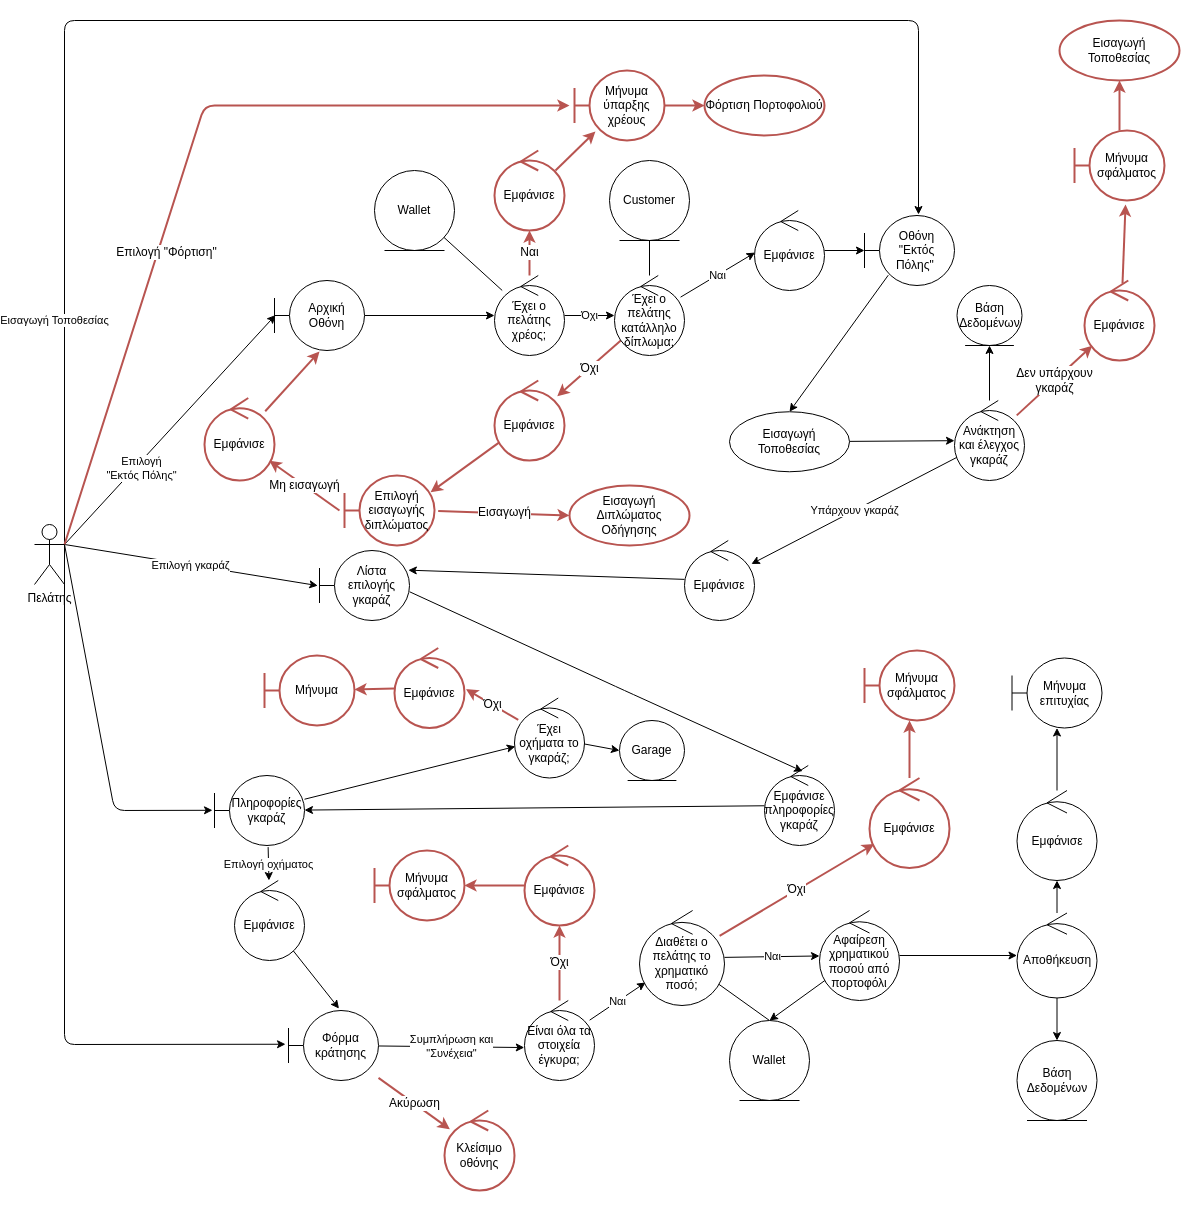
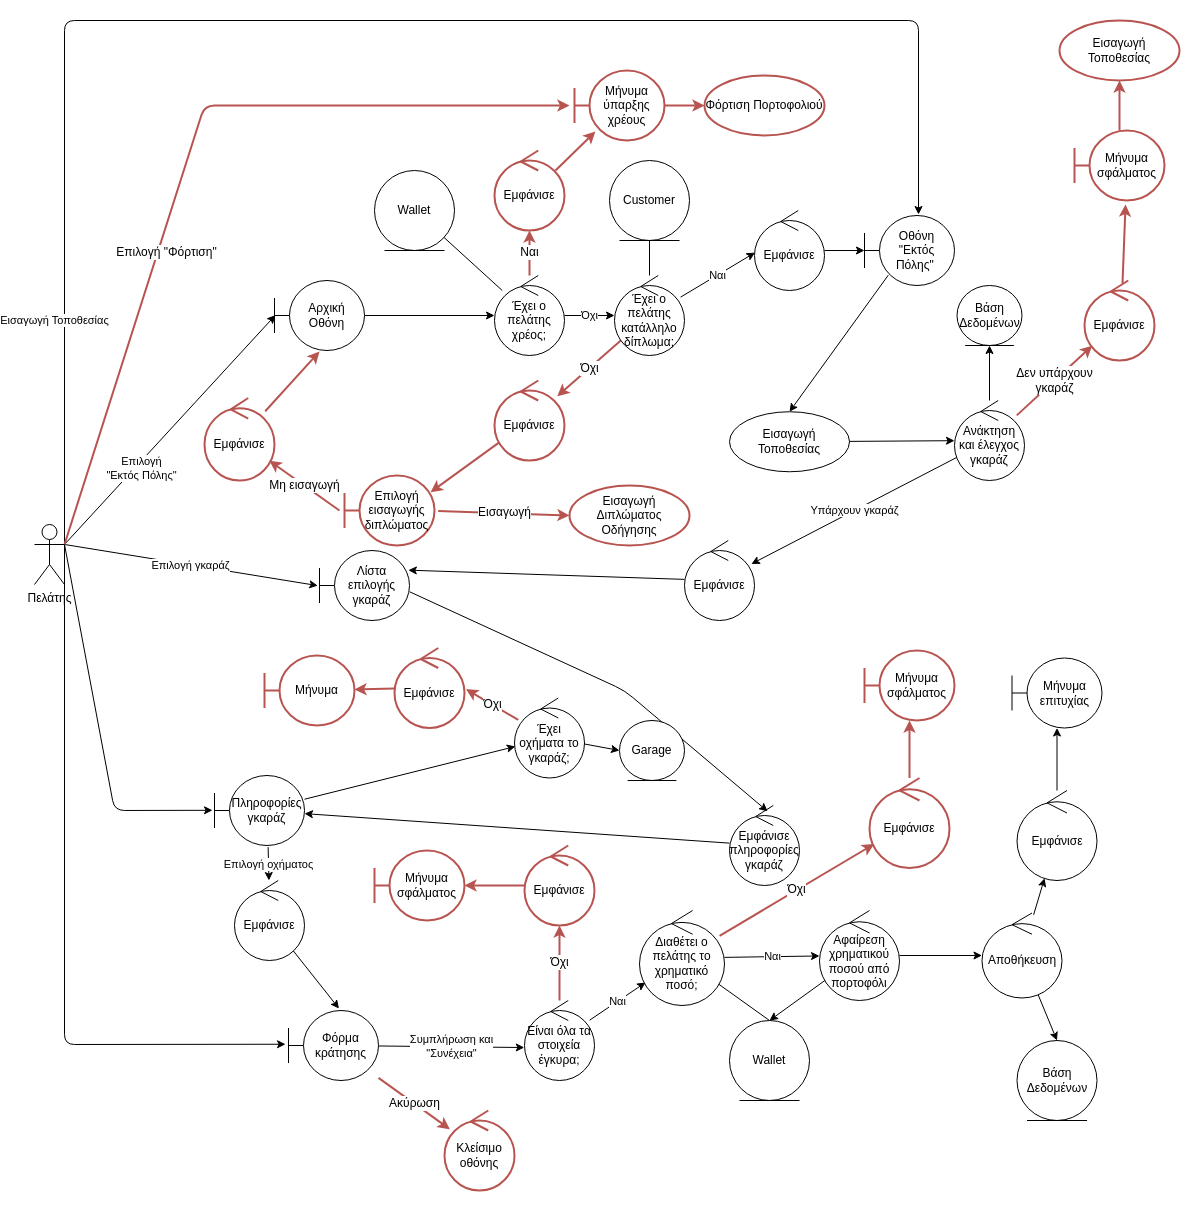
(800, 806) -> (765, 846)
(1057, 956) -> (1022, 956)
